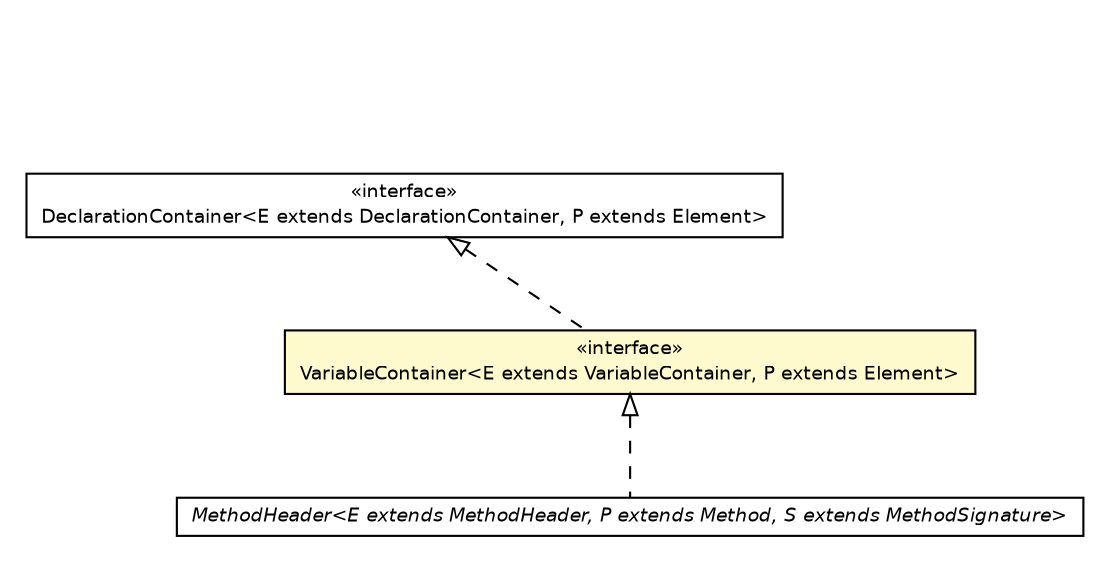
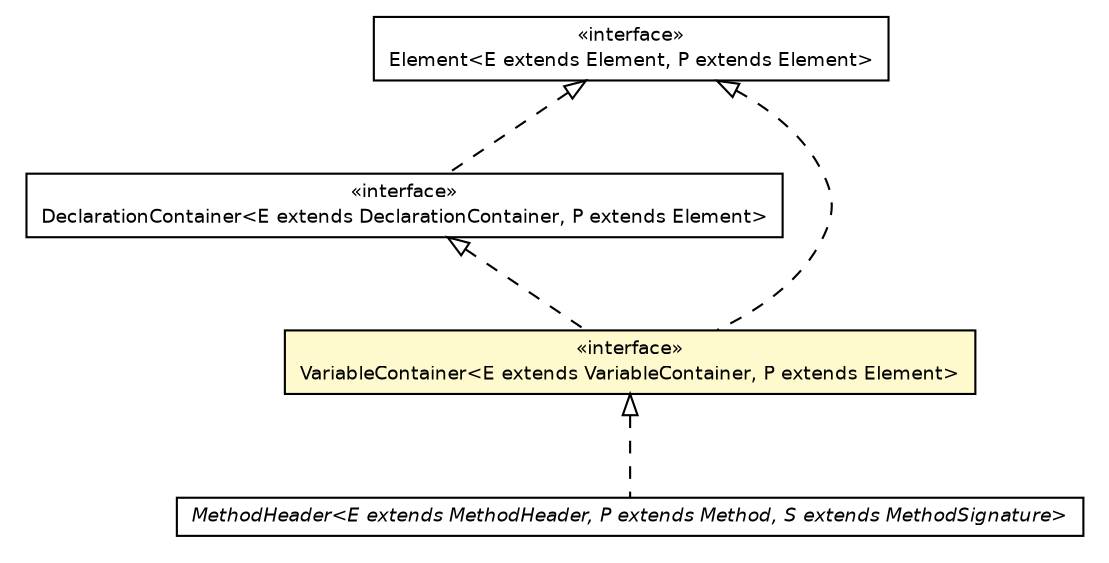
none -> (630, 49)
